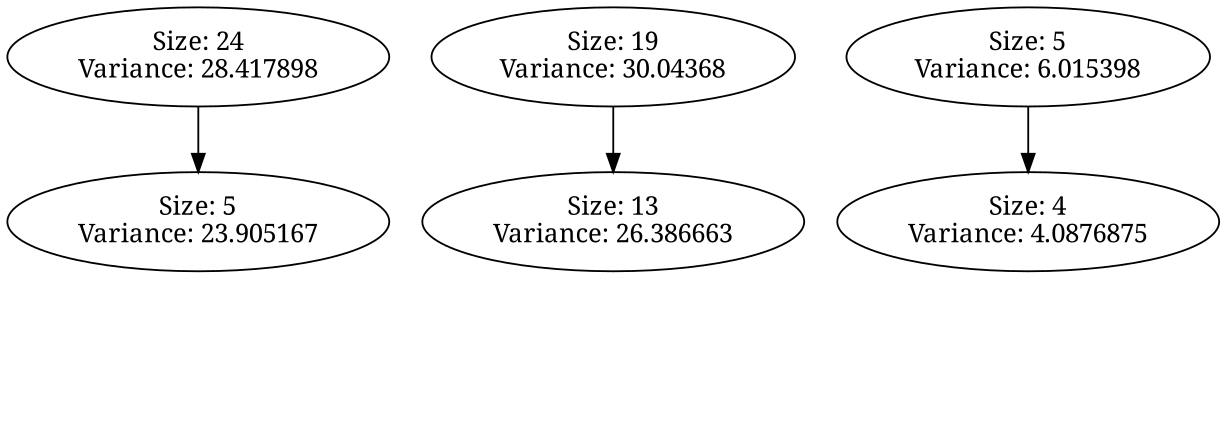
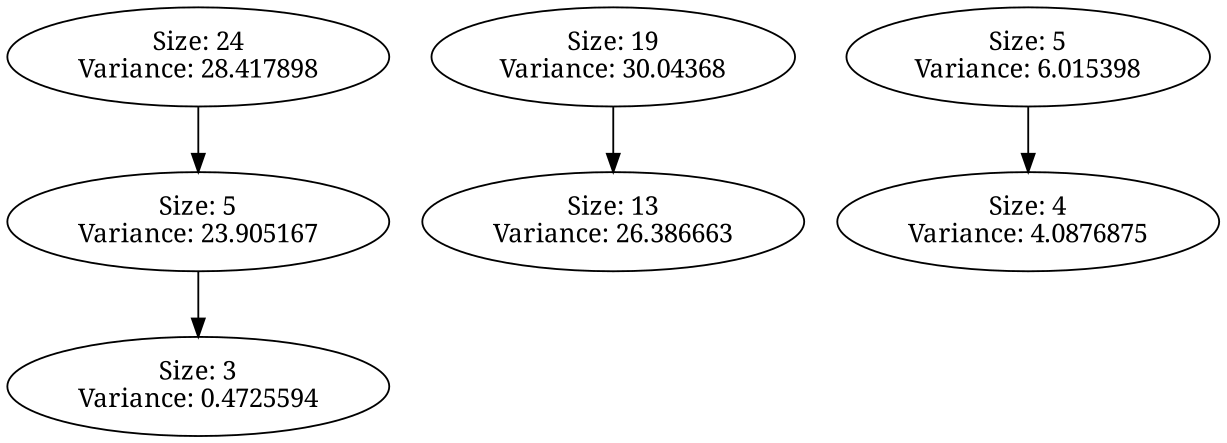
none -> (198, 386)
